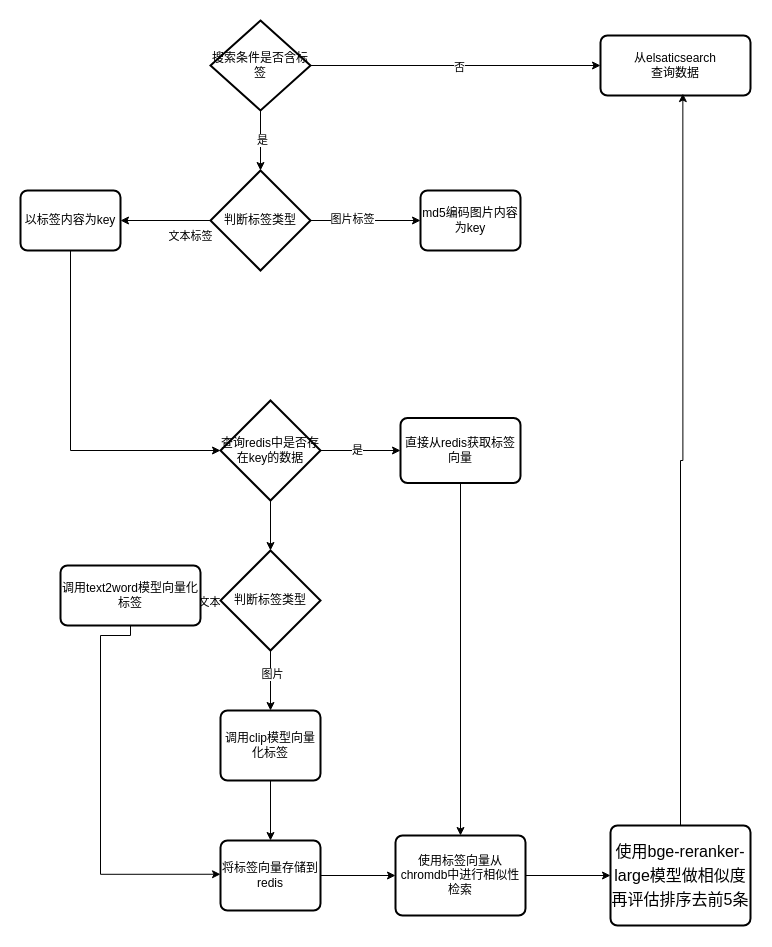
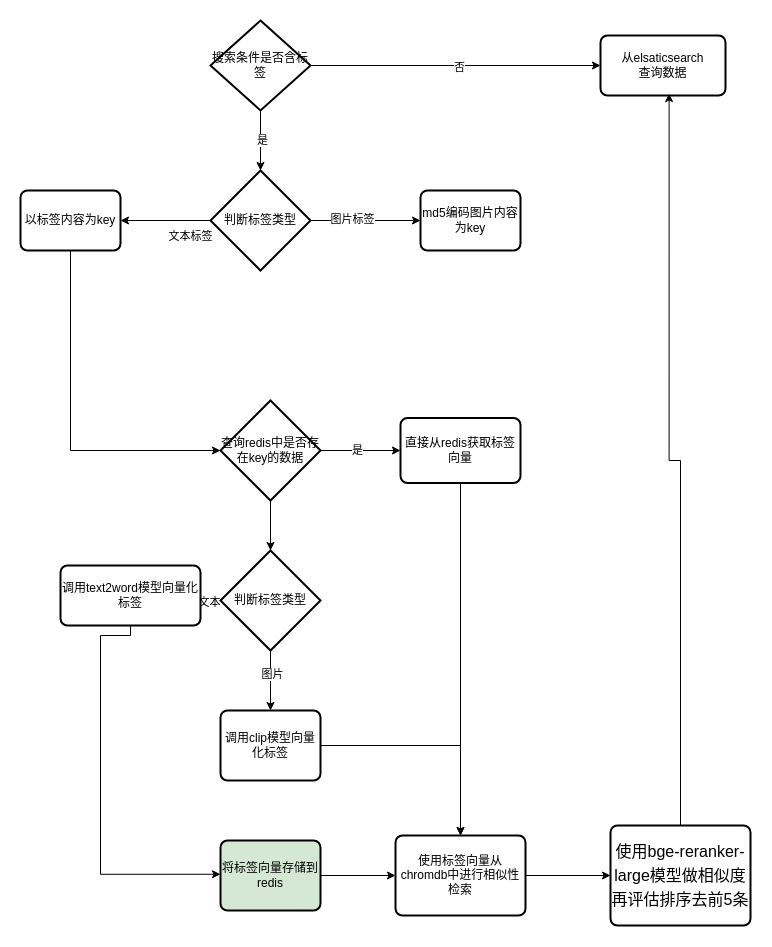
(676, 66) -> (663, 66)
(271, 807) -> (390, 746)
(271, 876) -> (271, 876)
